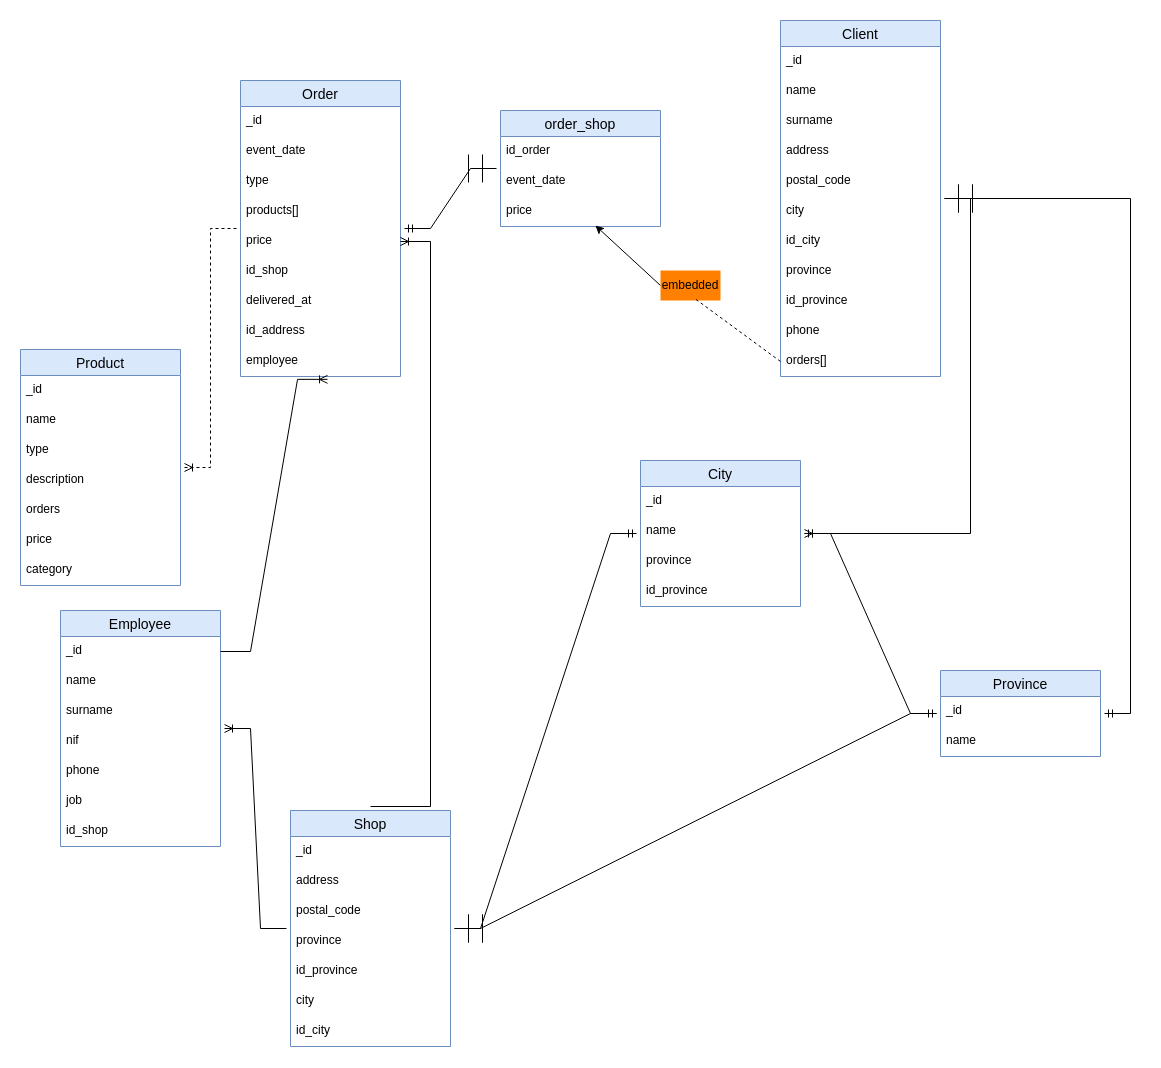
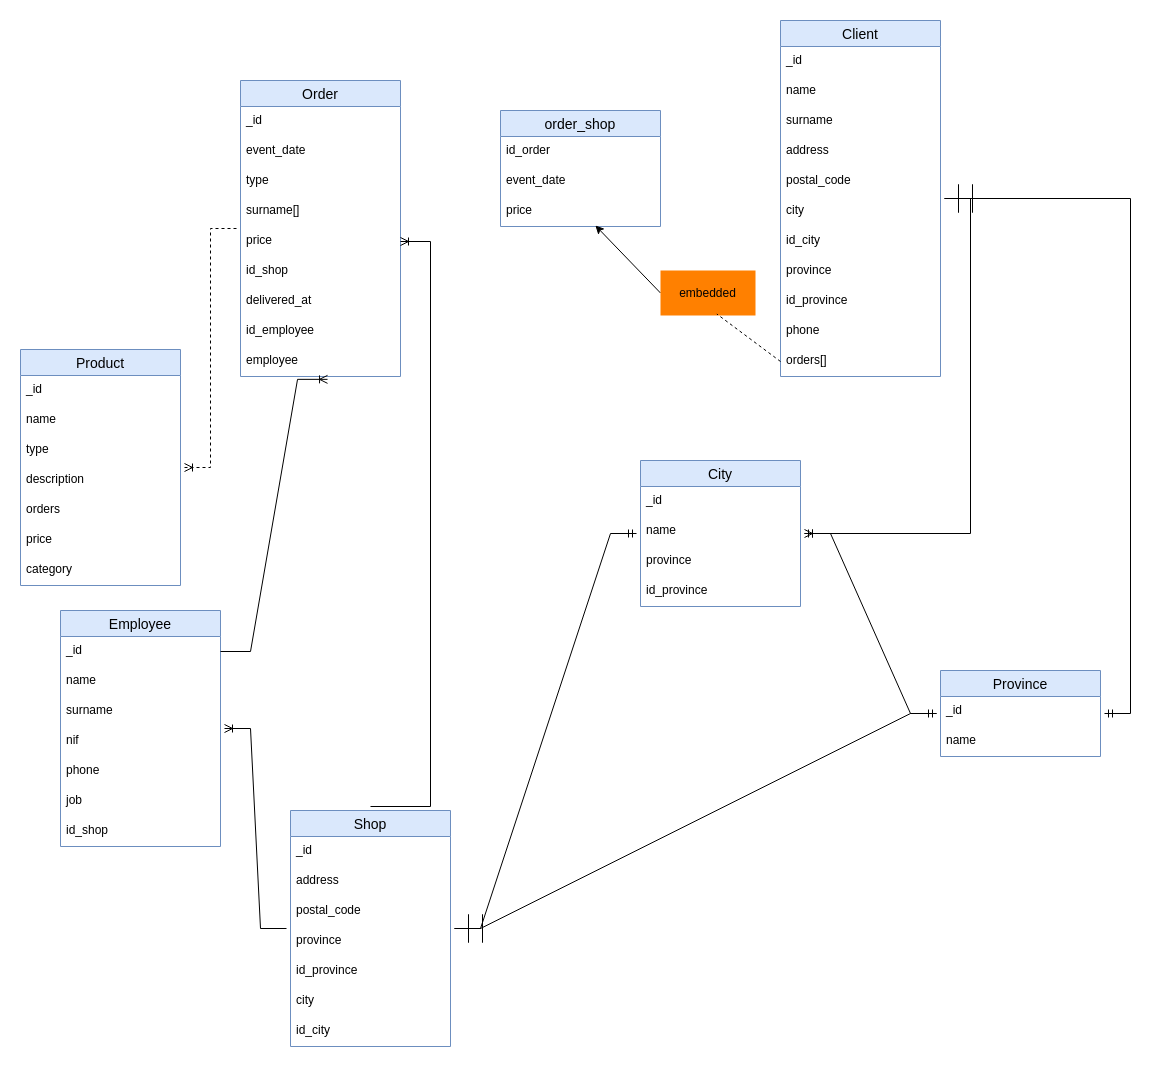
(451, 199) -> none
(280, 210) -> (276, 210)
(691, 286) -> (708, 293)
(278, 330) -> (280, 330)
